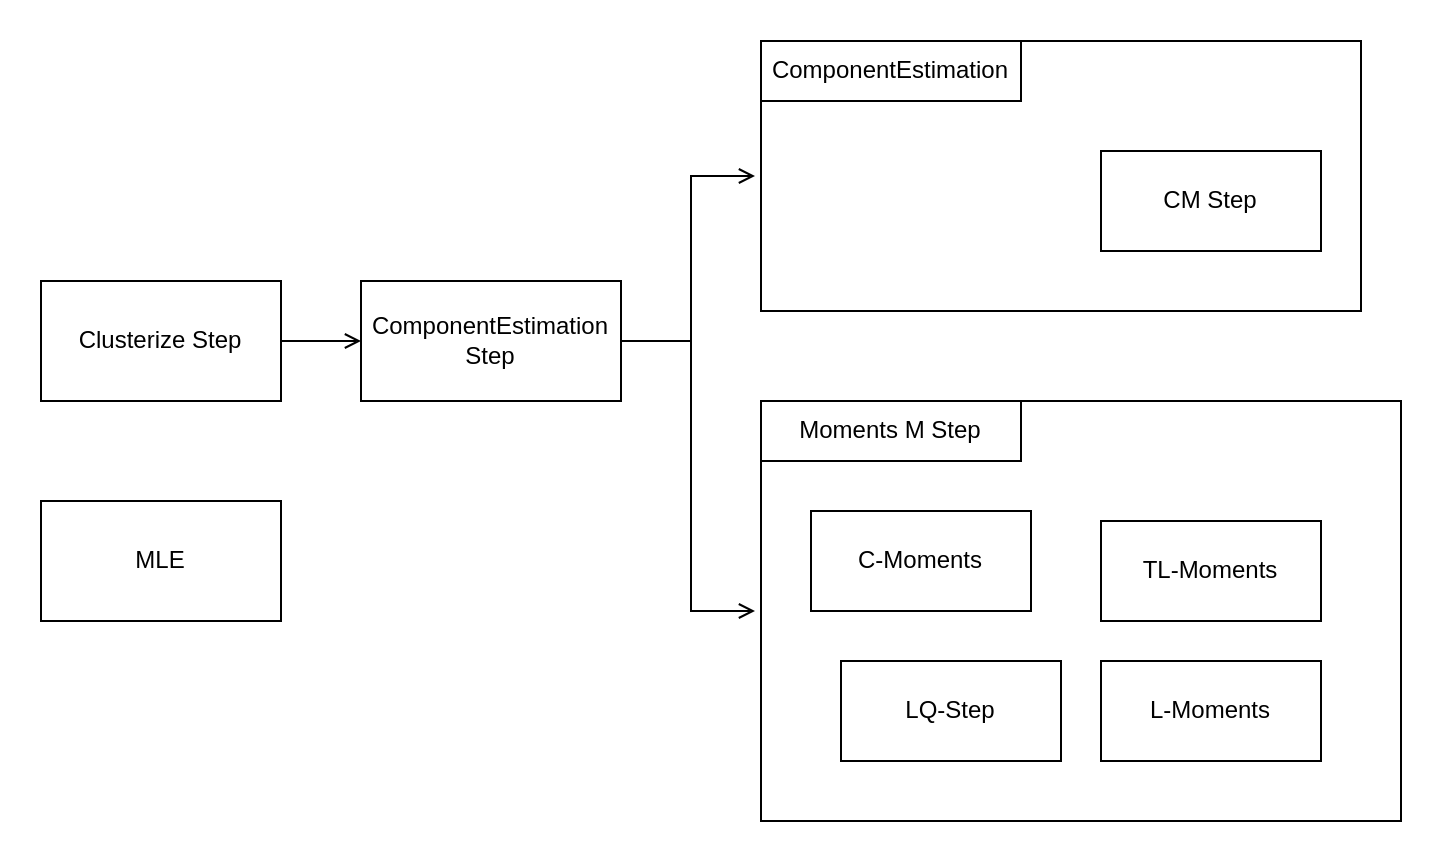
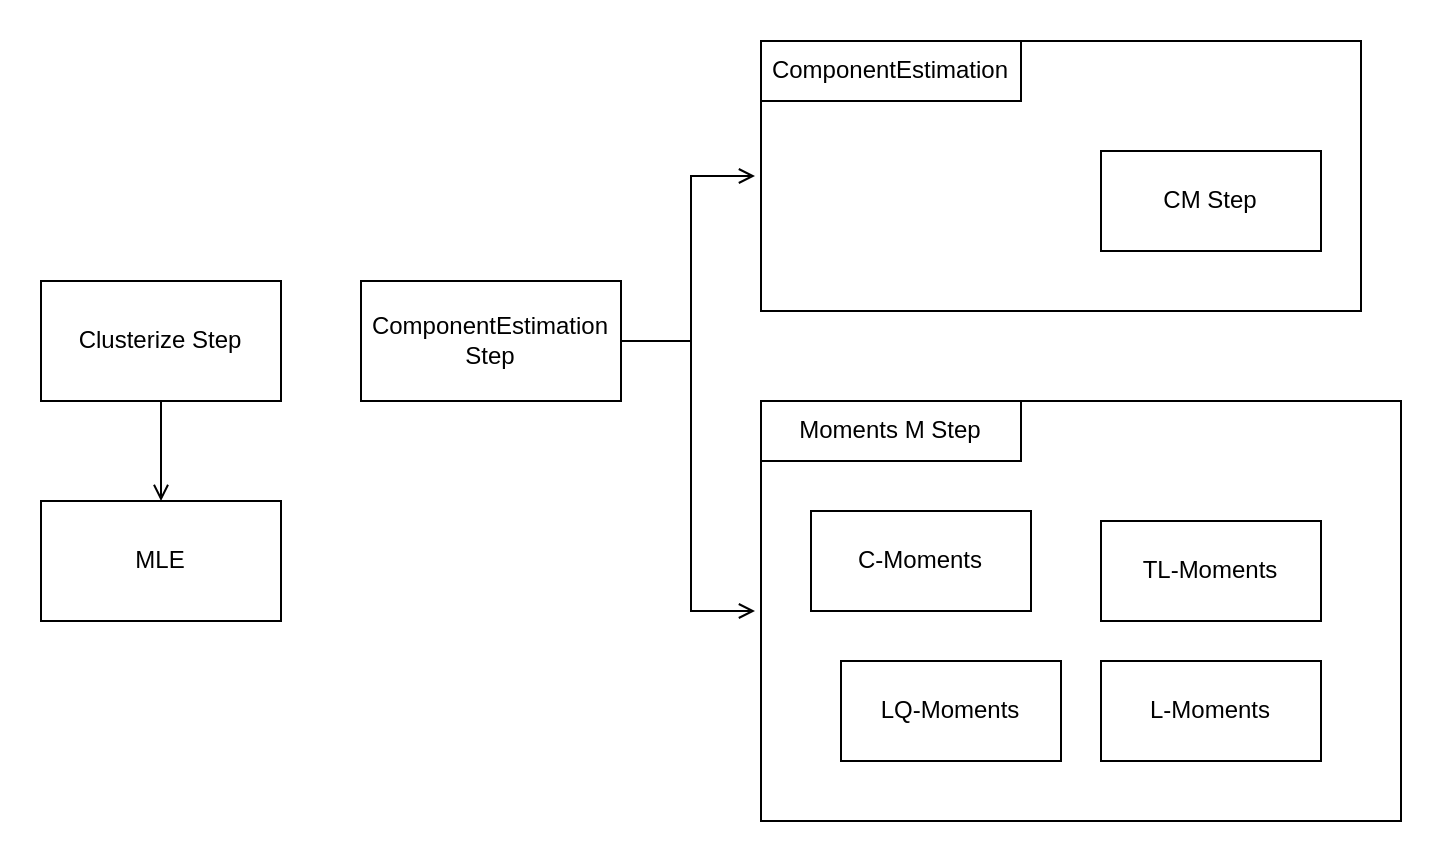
(318, 341) -> (161, 448)
(951, 711) -> (951, 711)
